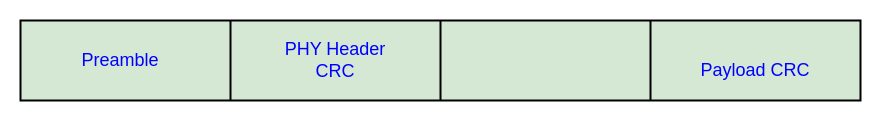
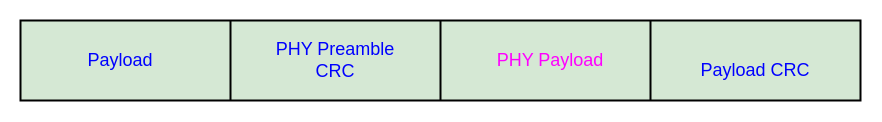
(121, 61) -> (121, 61)
(336, 61) -> (336, 61)
none -> (551, 61)
